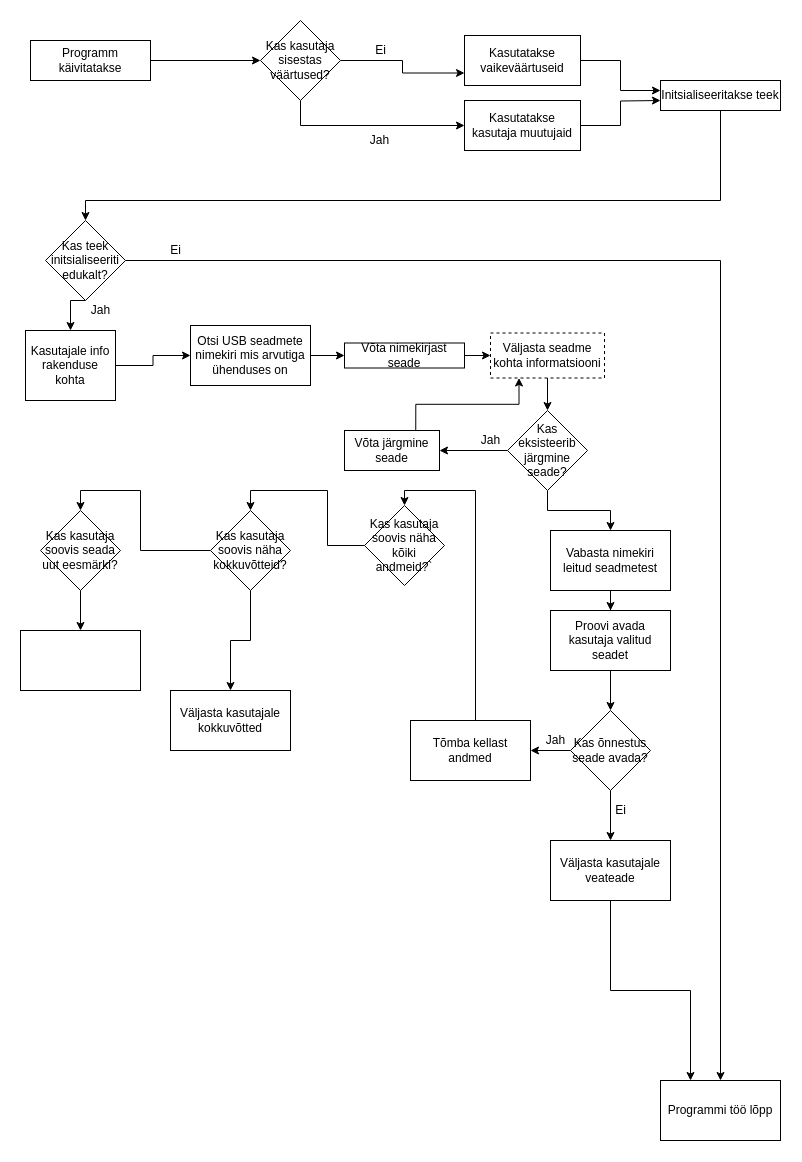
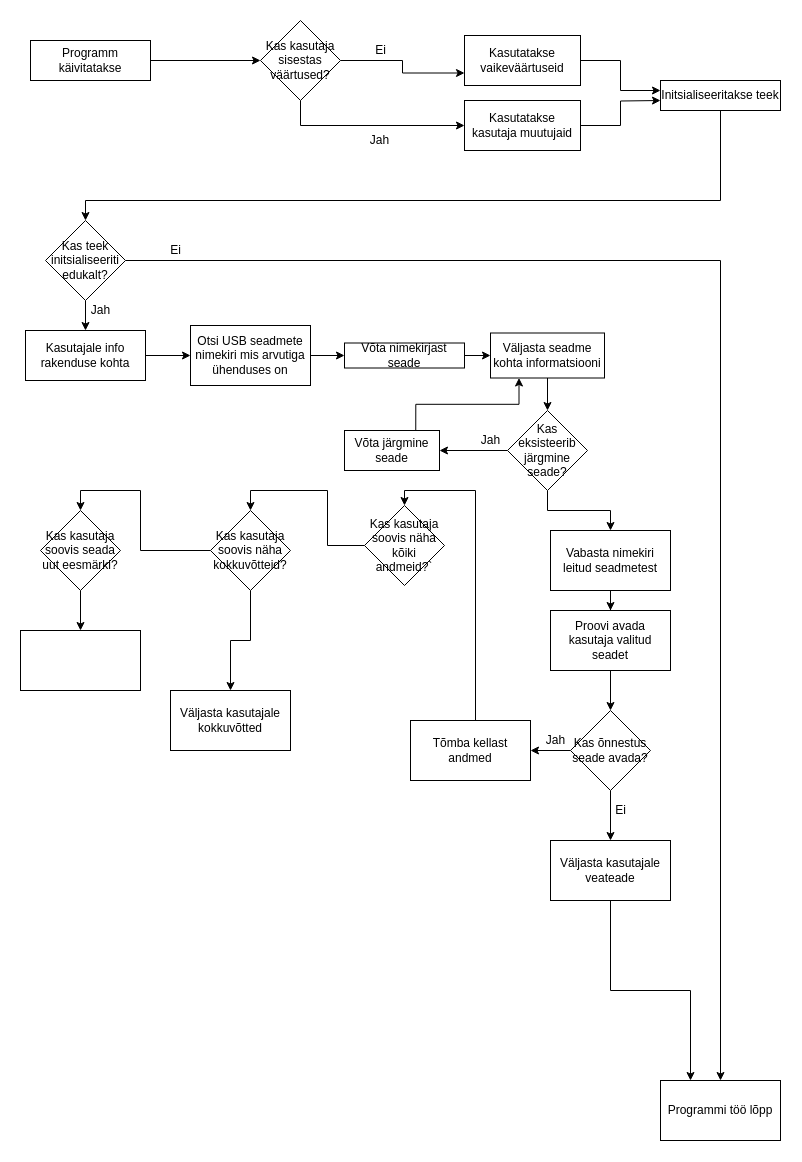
(548, 356) -> (548, 356)
(71, 366) -> (86, 356)
